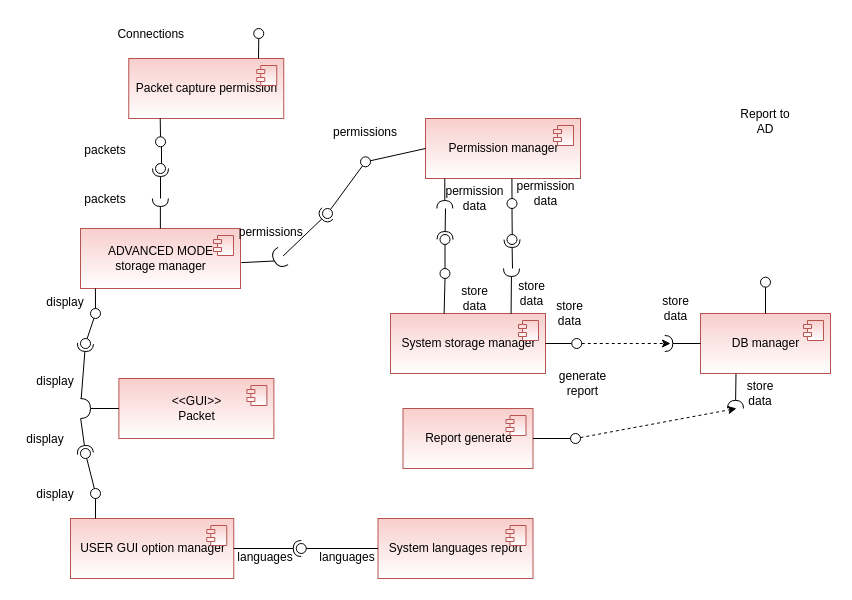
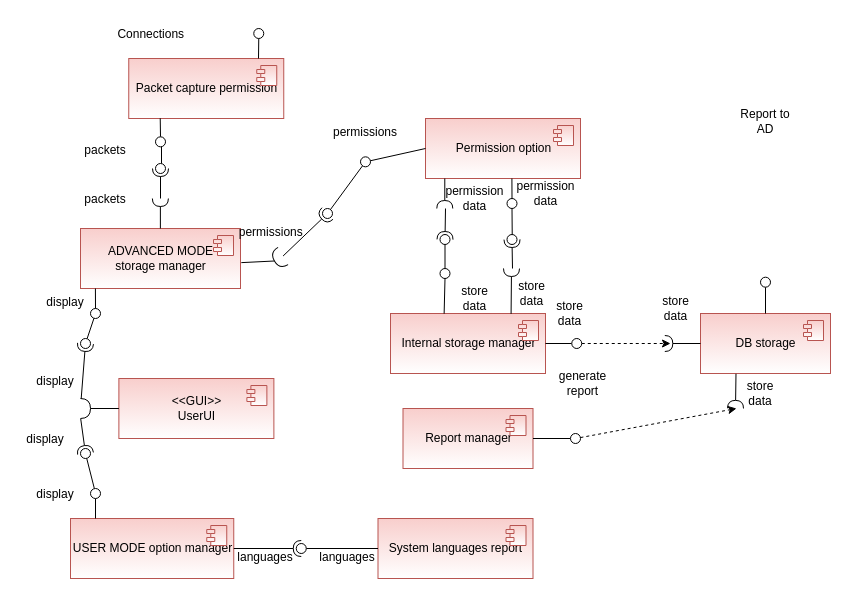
(504, 149) -> (504, 149)
(469, 344) -> (469, 344)
(766, 344) -> (766, 344)
(197, 409) -> (197, 409)
(469, 439) -> (469, 439)
(153, 549) -> (153, 549)
